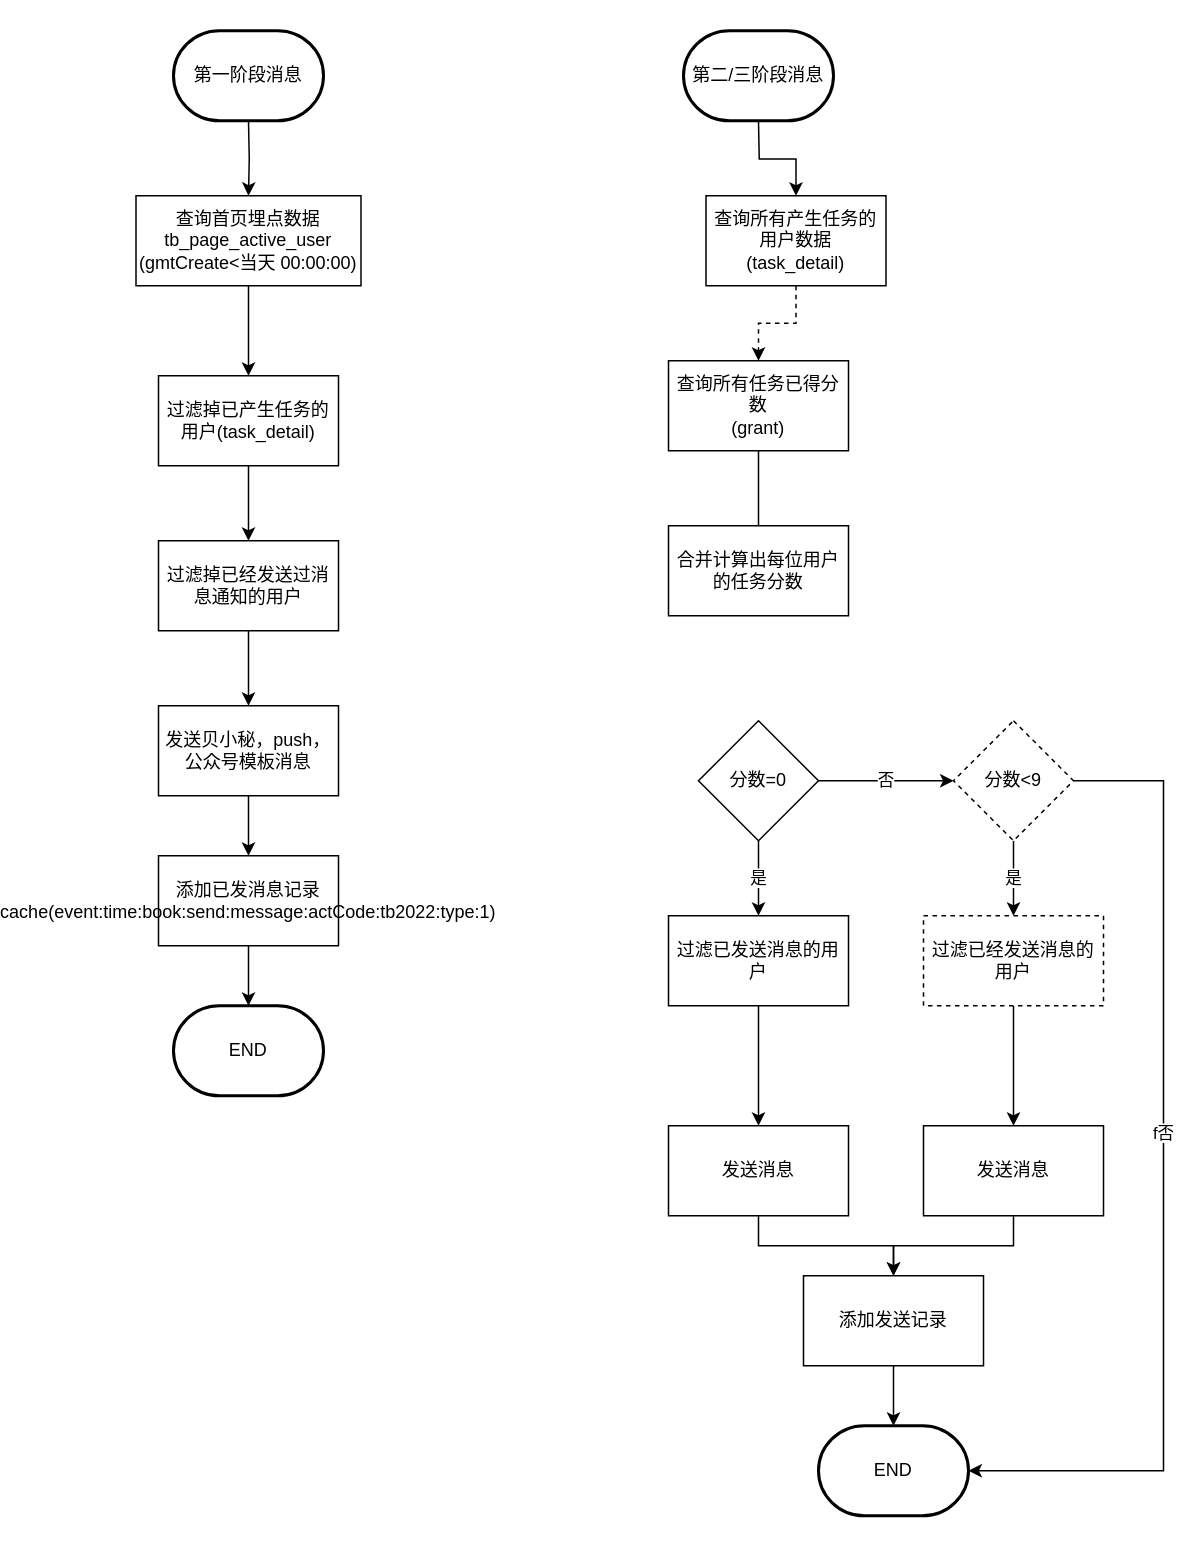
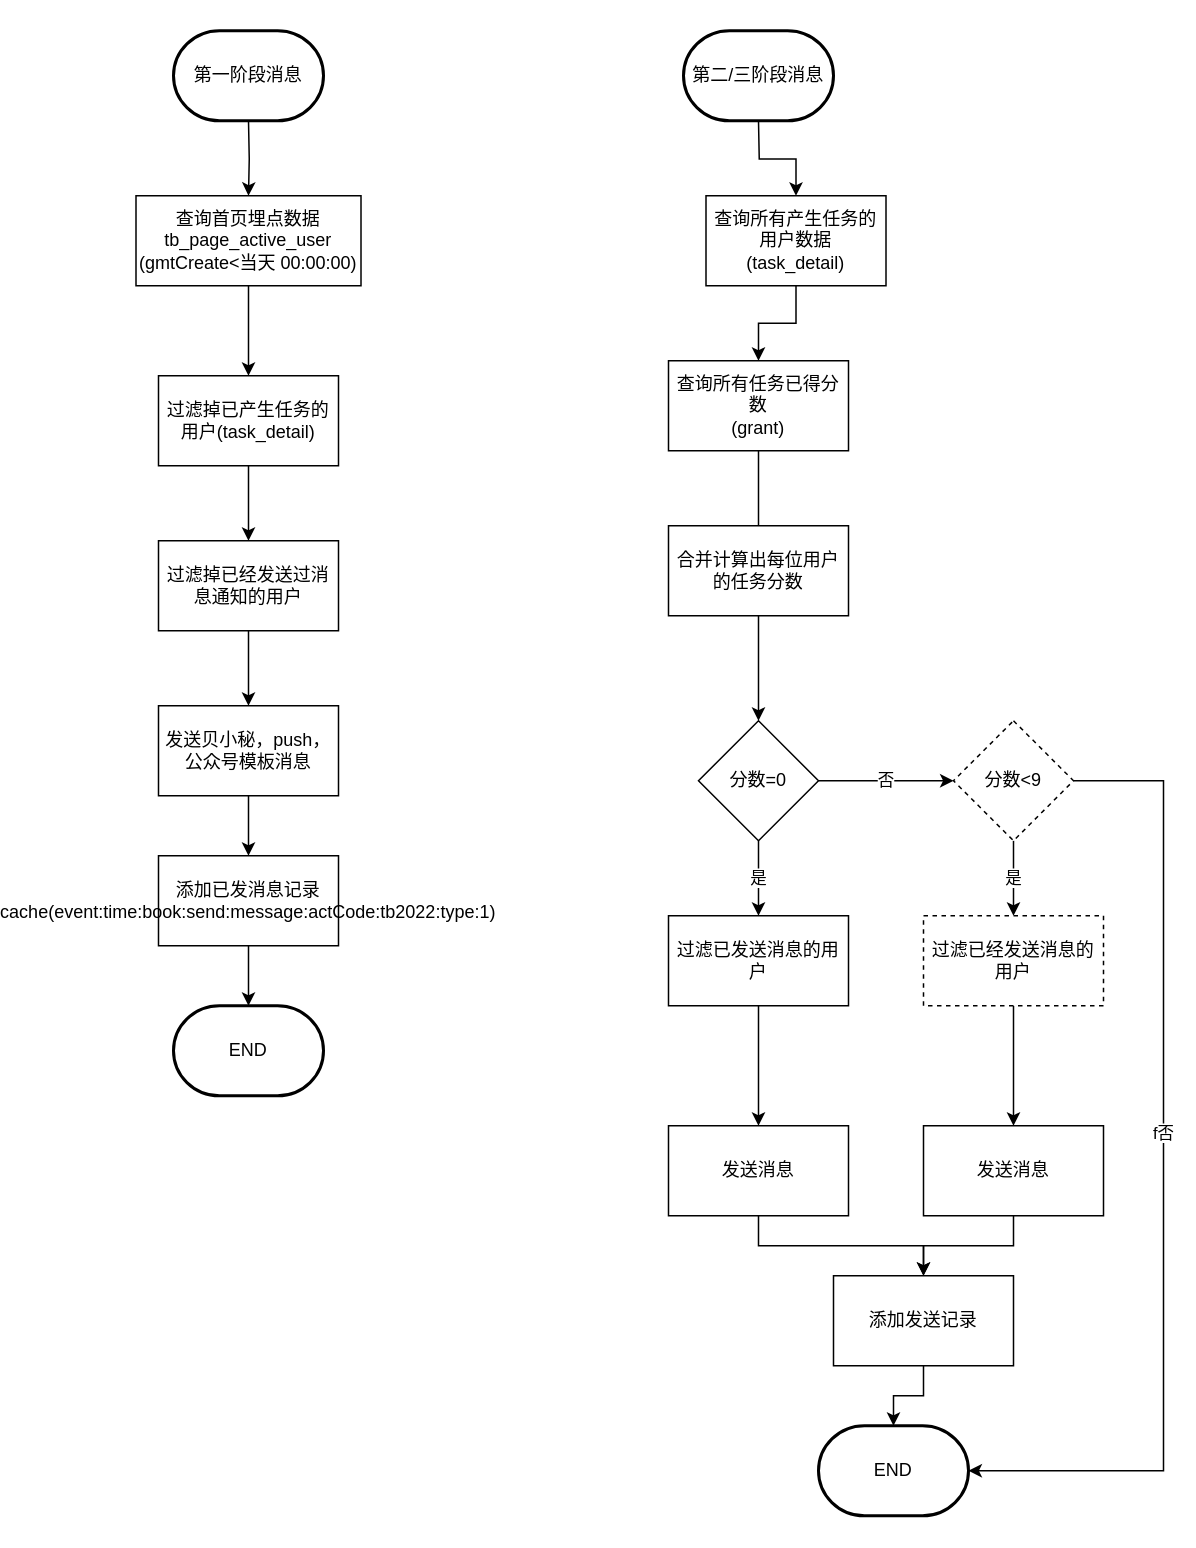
(783, 323) -> (783, 323)
none -> (758, 663)
(893, 1321) -> (923, 1321)
